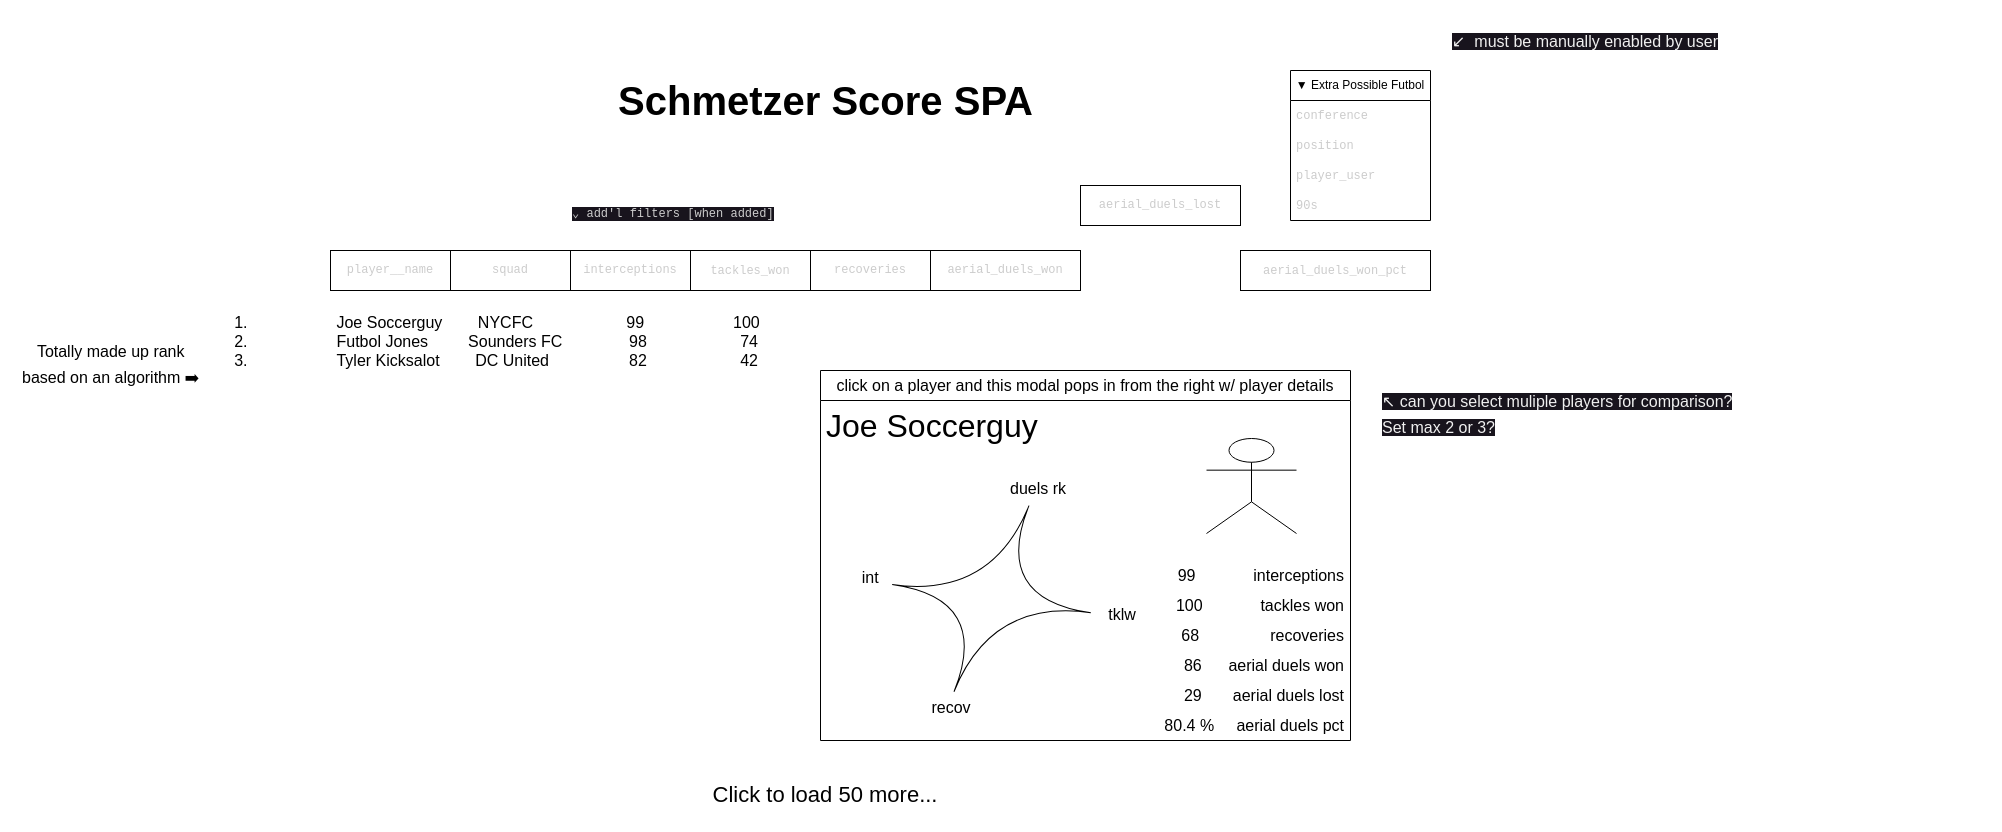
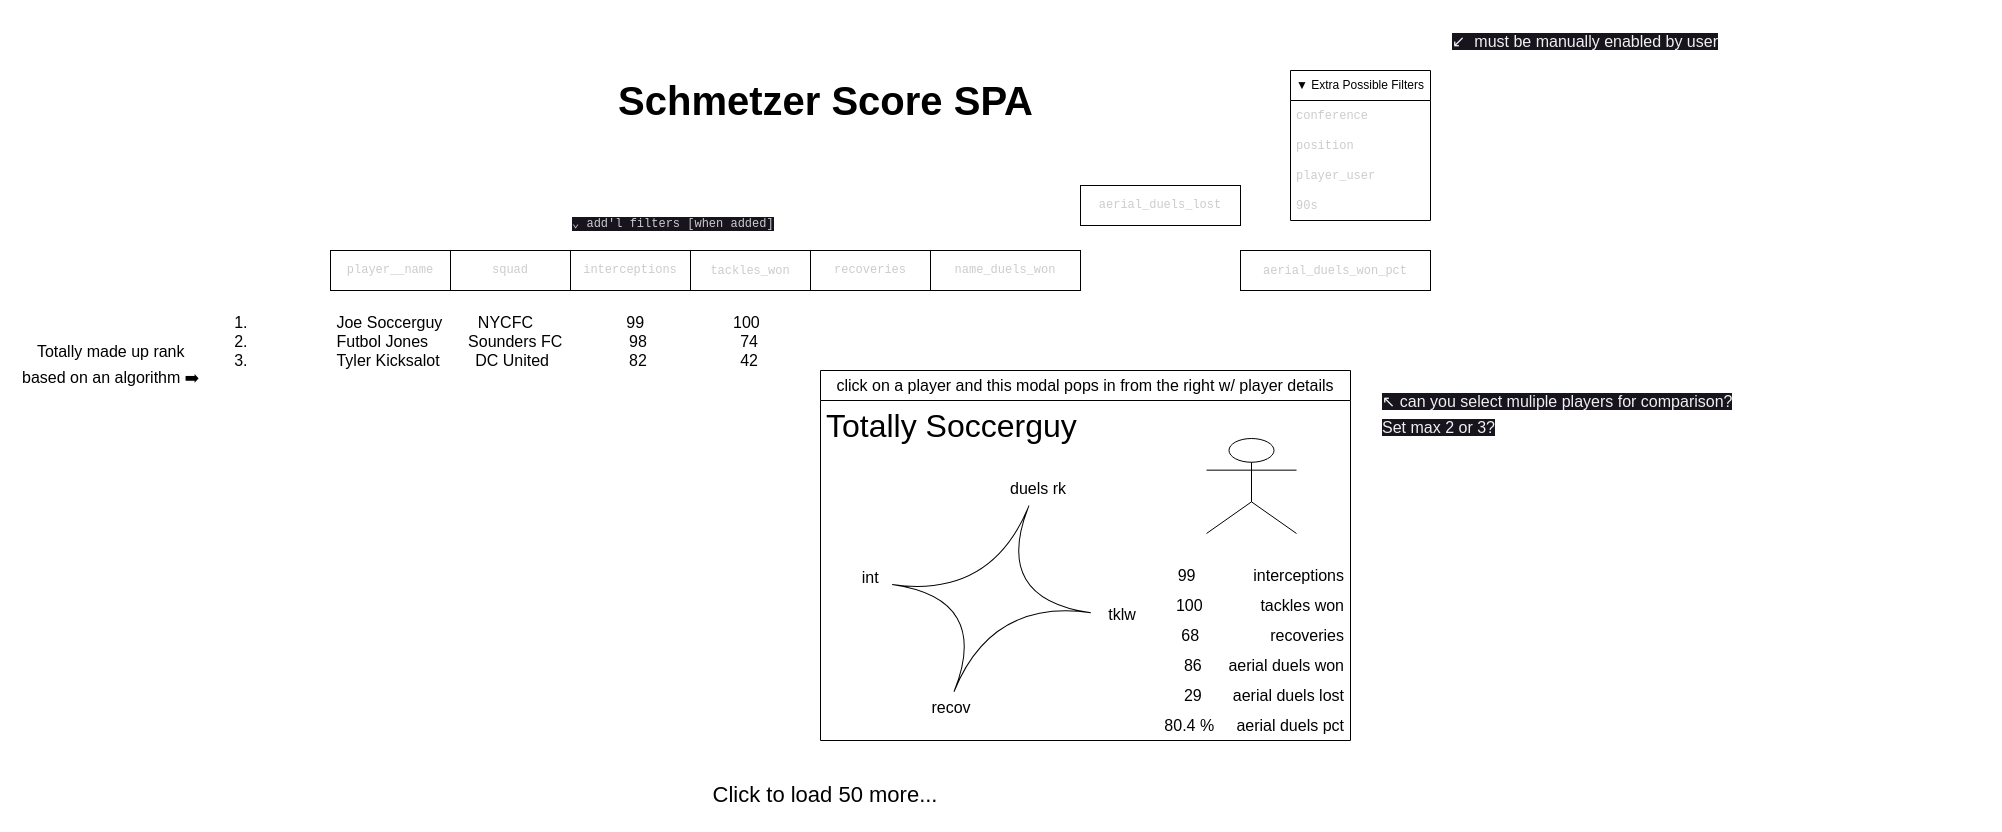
(1361, 86) -> (1361, 86)
(696, 216) -> (696, 226)
(1006, 271) -> (1006, 271)
(883, 417) -> (896, 417)
